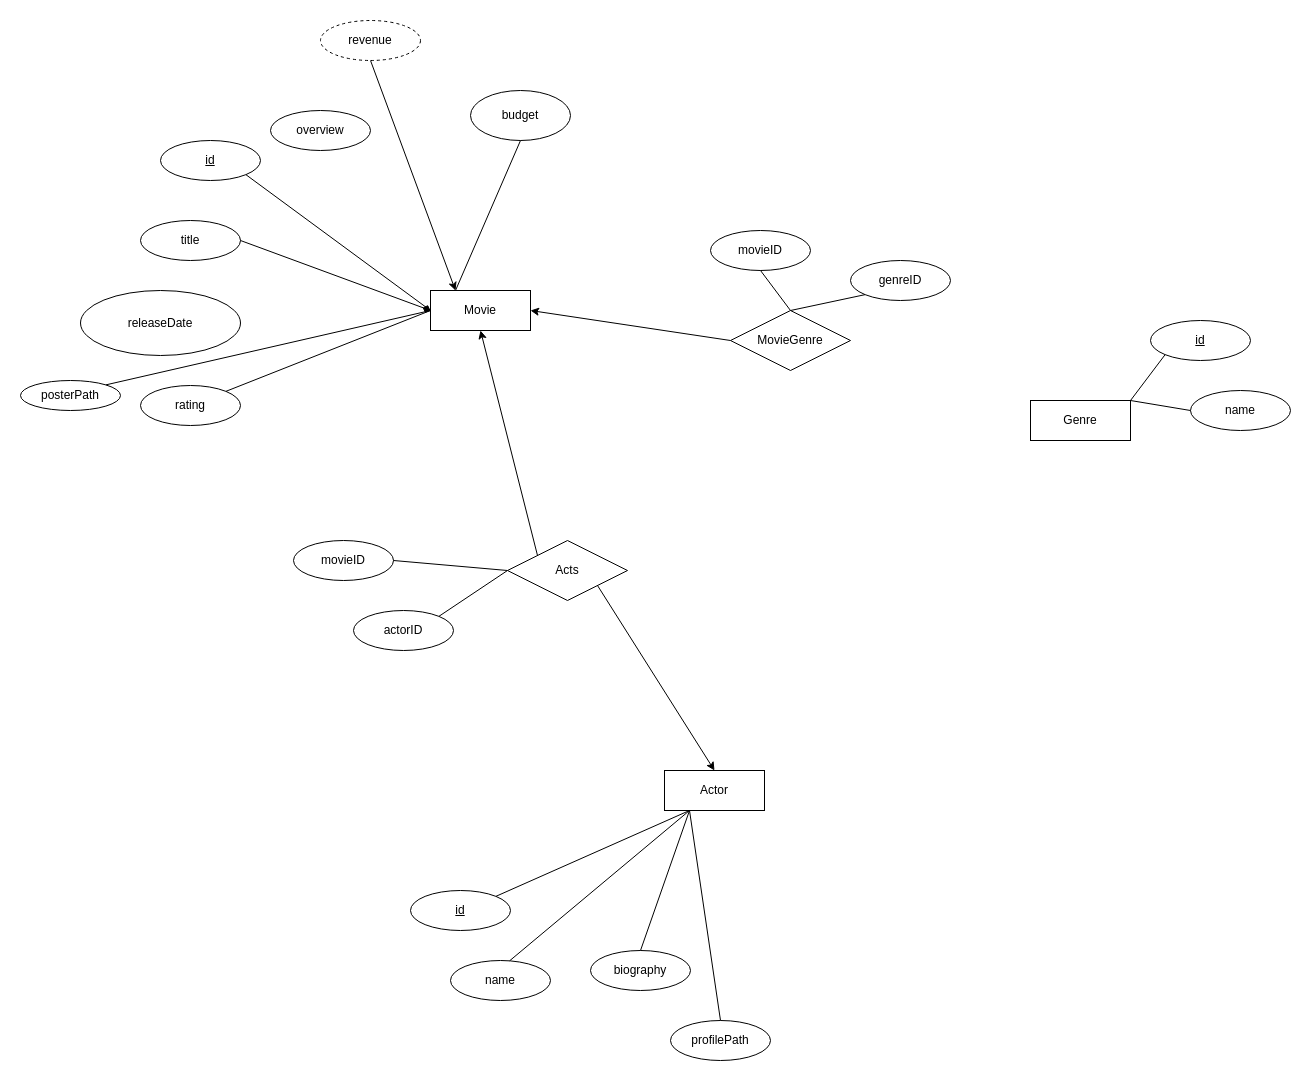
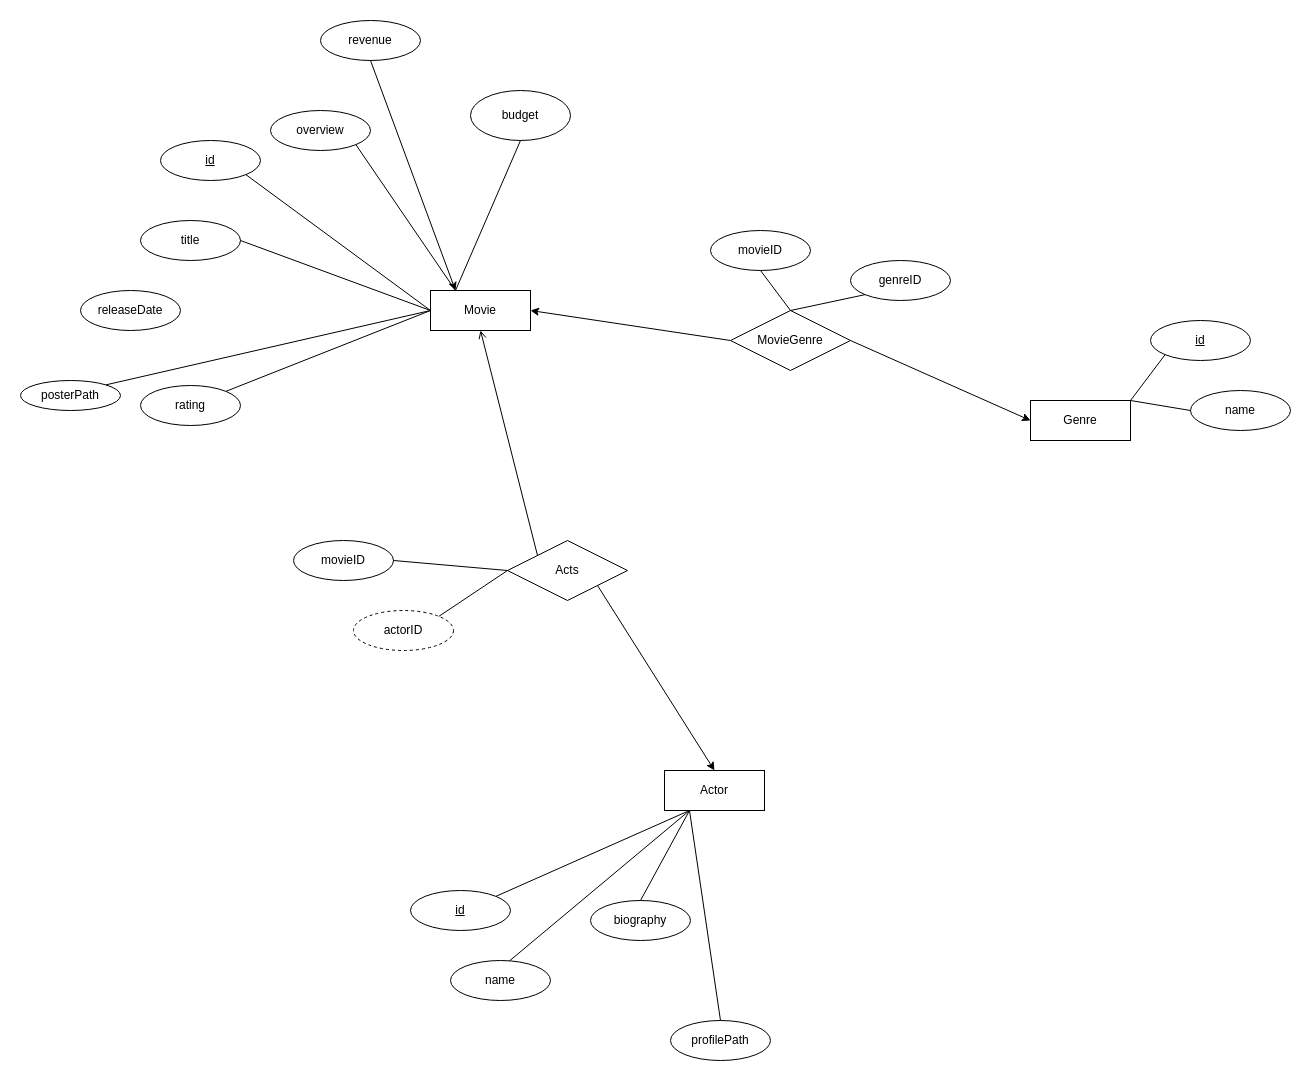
(371, 41) -> (371, 41)
none -> (403, 214)
(422, 307) -> (422, 307)
(161, 323) -> (131, 311)
(482, 338) -> (482, 337)
none -> (938, 379)
(404, 631) -> (404, 631)
(641, 971) -> (641, 921)
